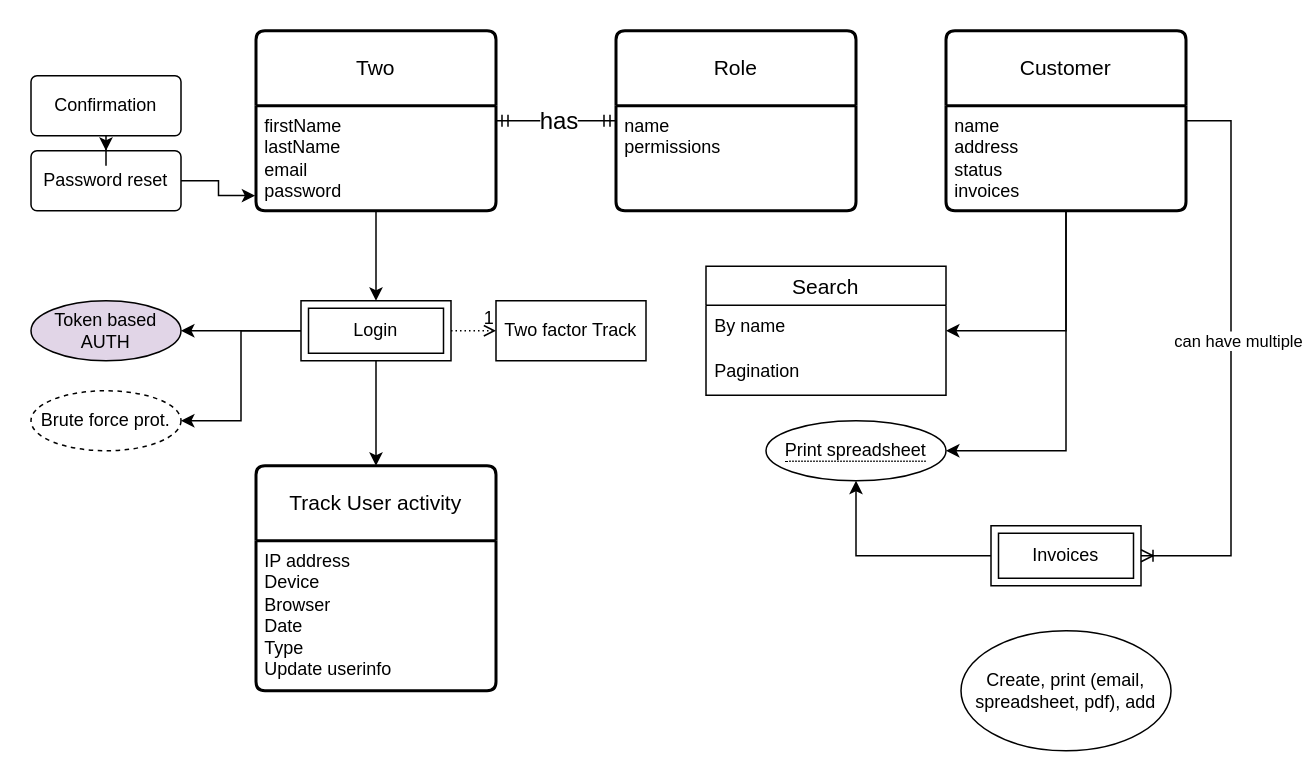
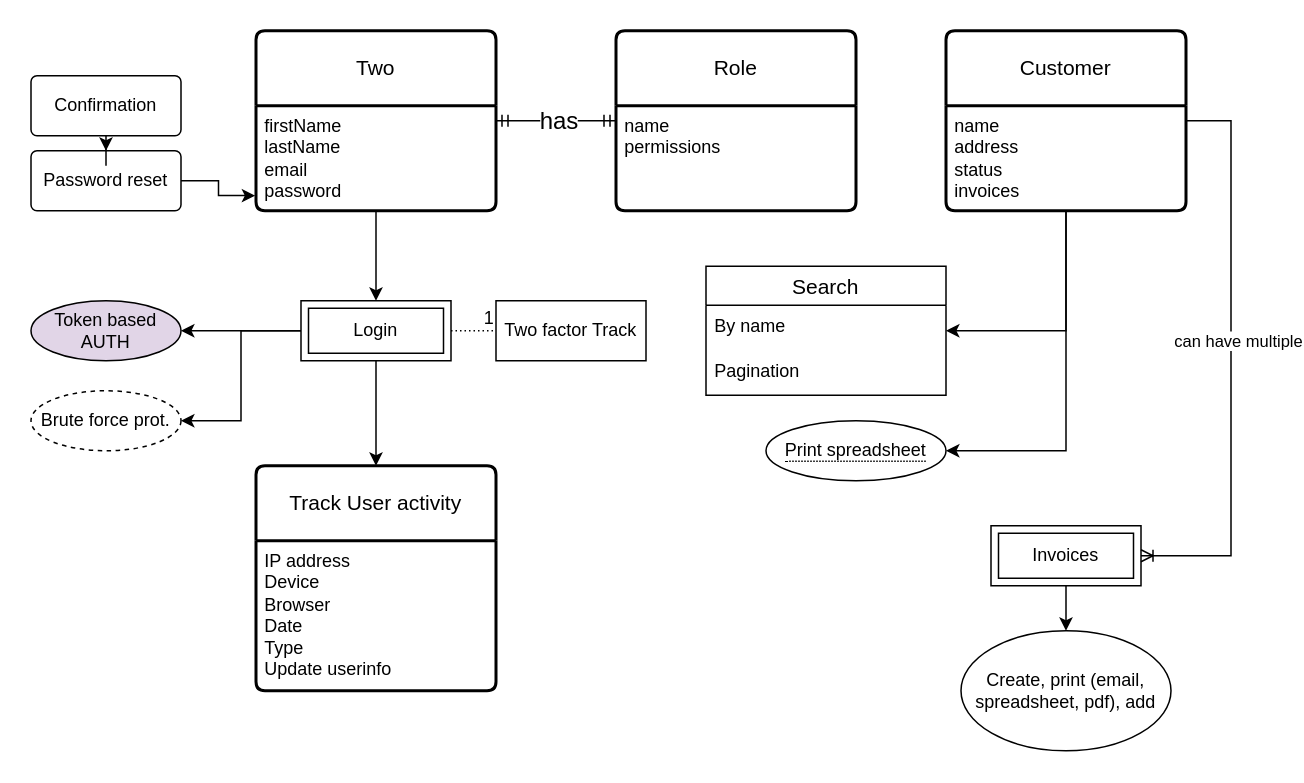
(488, 331) -> (490, 331)
(891, 556) -> (1066, 614)
